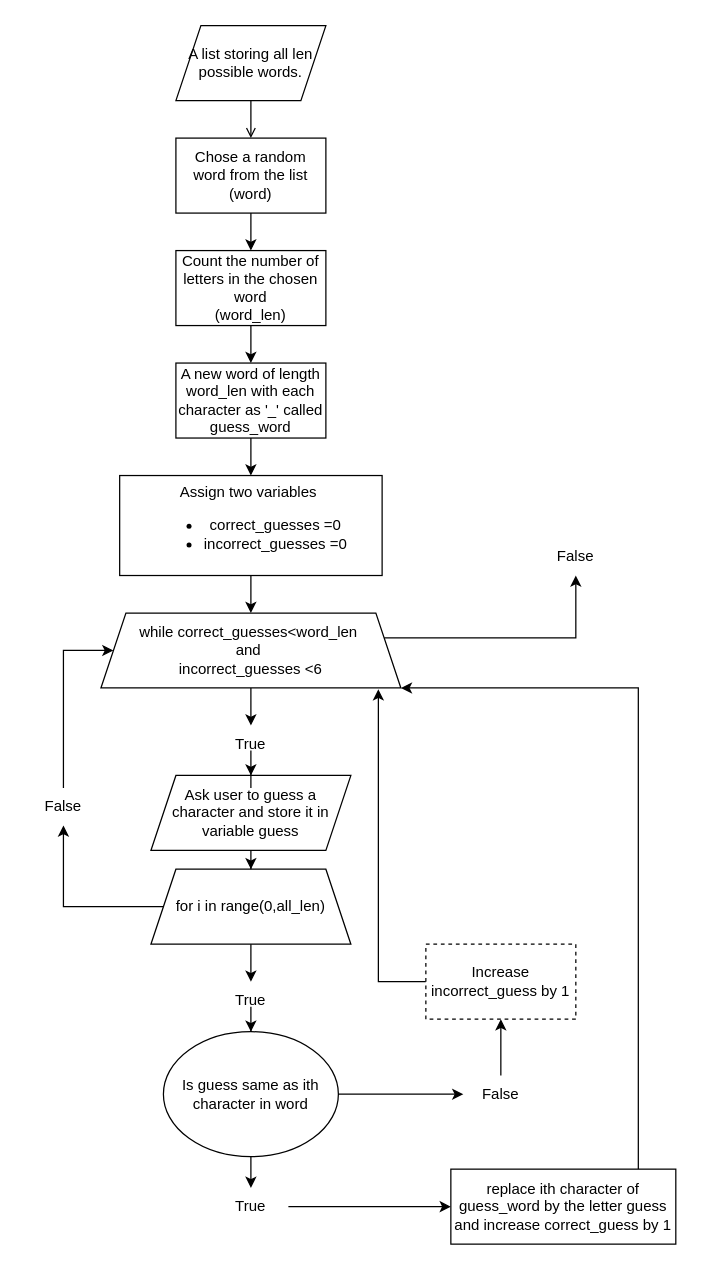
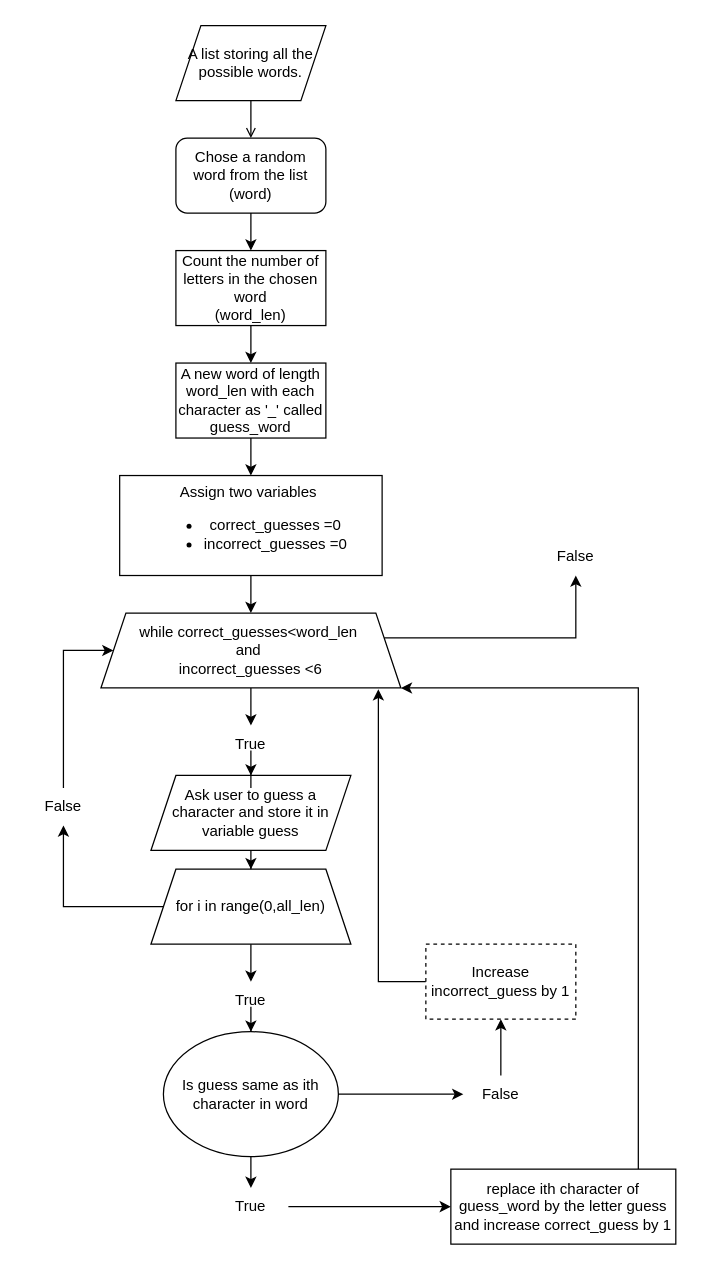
(251, 63) -> (251, 63)
(251, 176) -> (251, 176)
